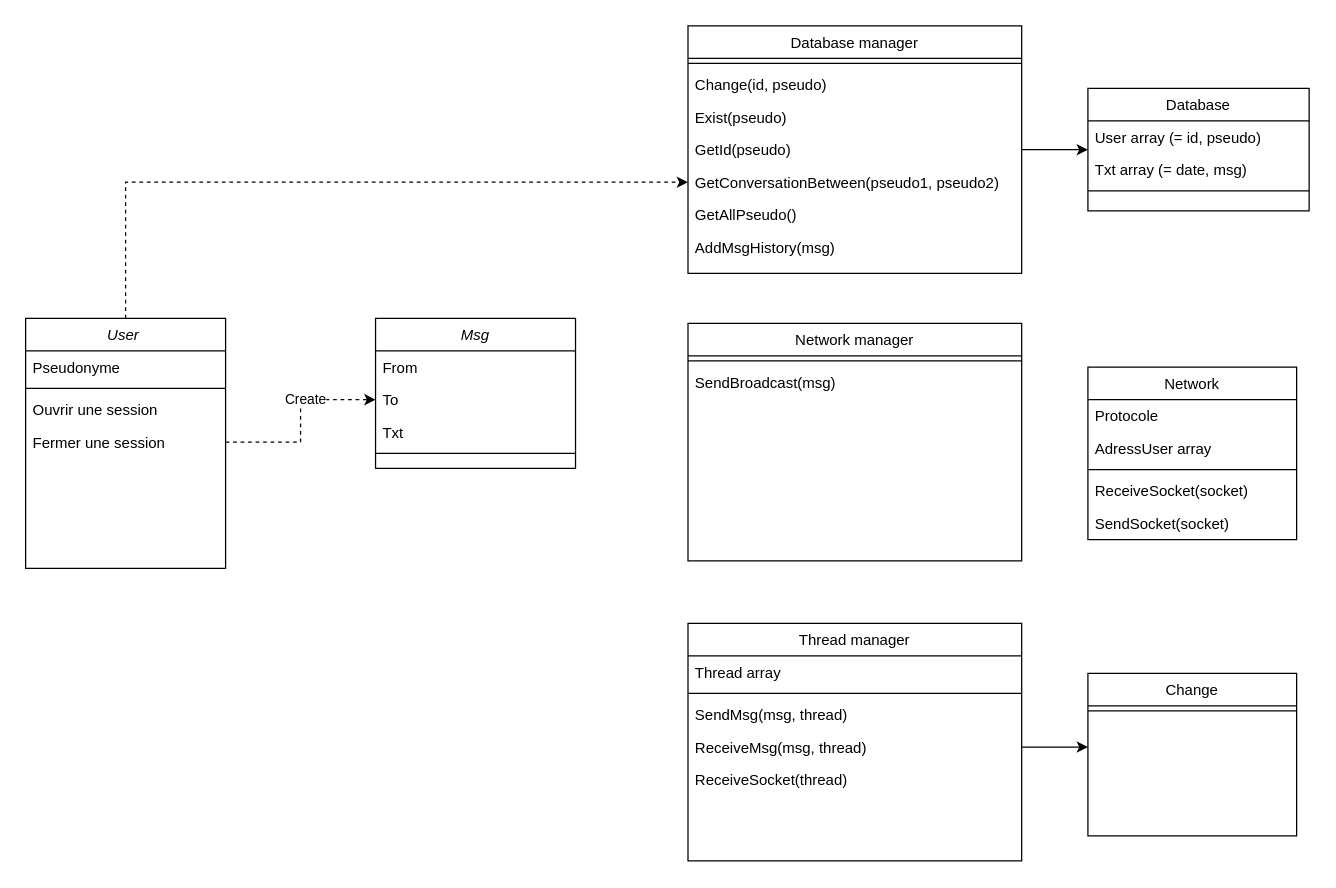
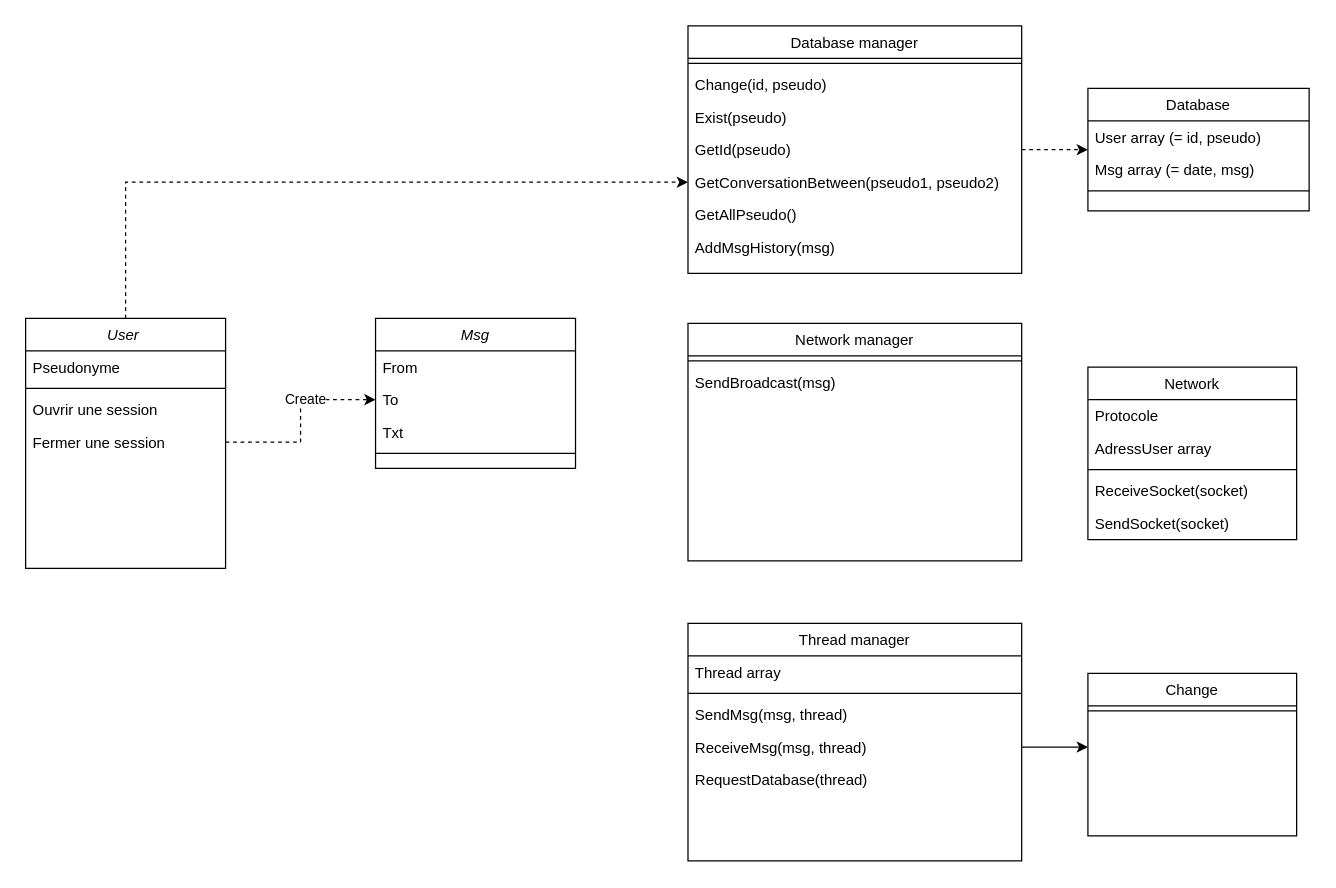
(1051, 149) -> (1051, 149)
(1184, 170) -> (1184, 170)
(781, 780) -> (792, 780)
